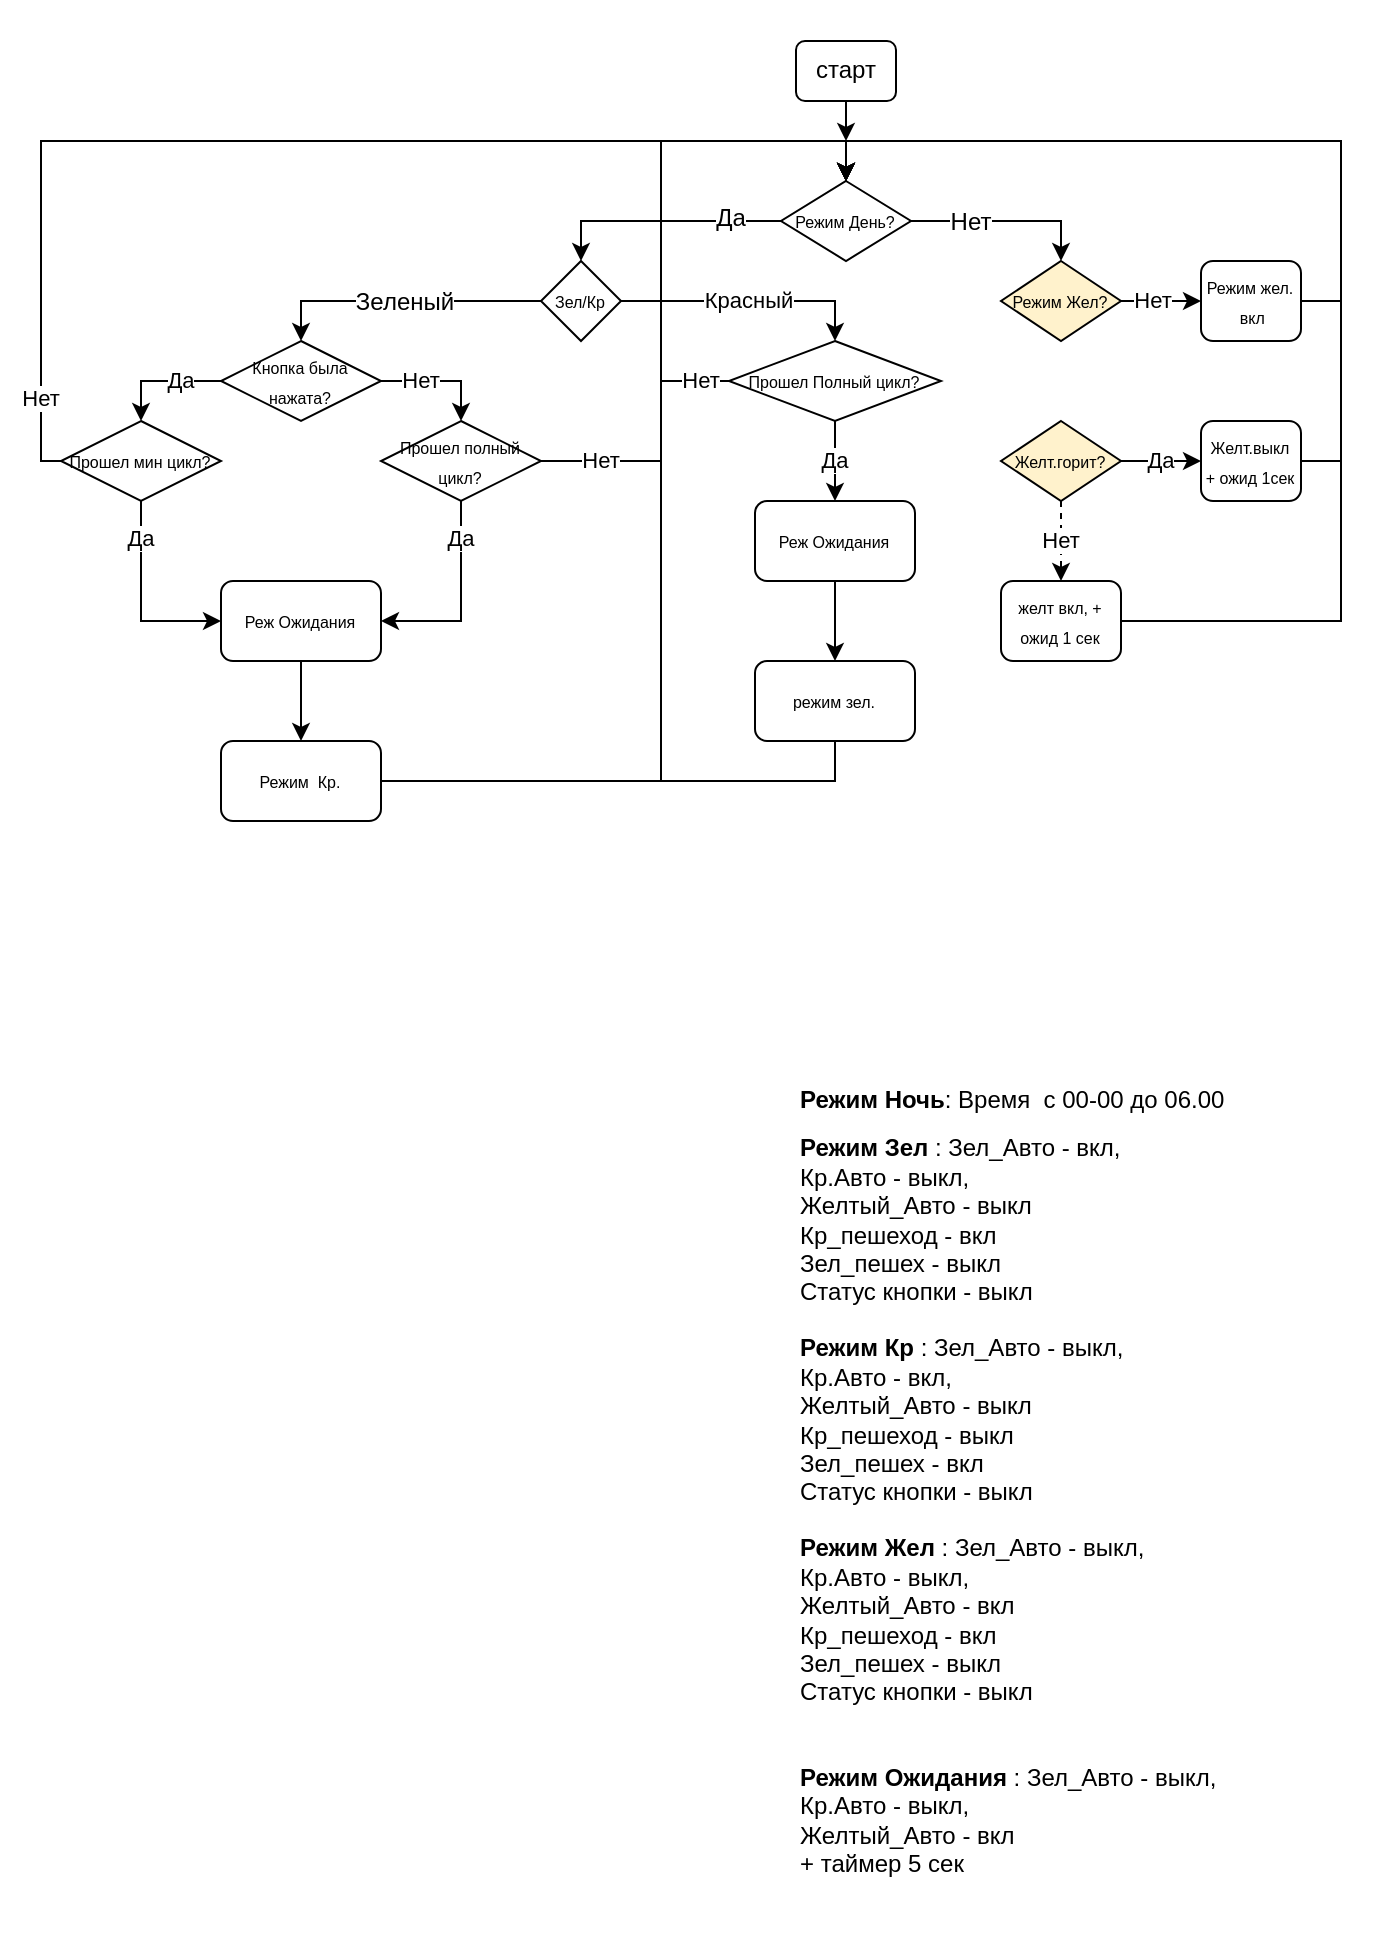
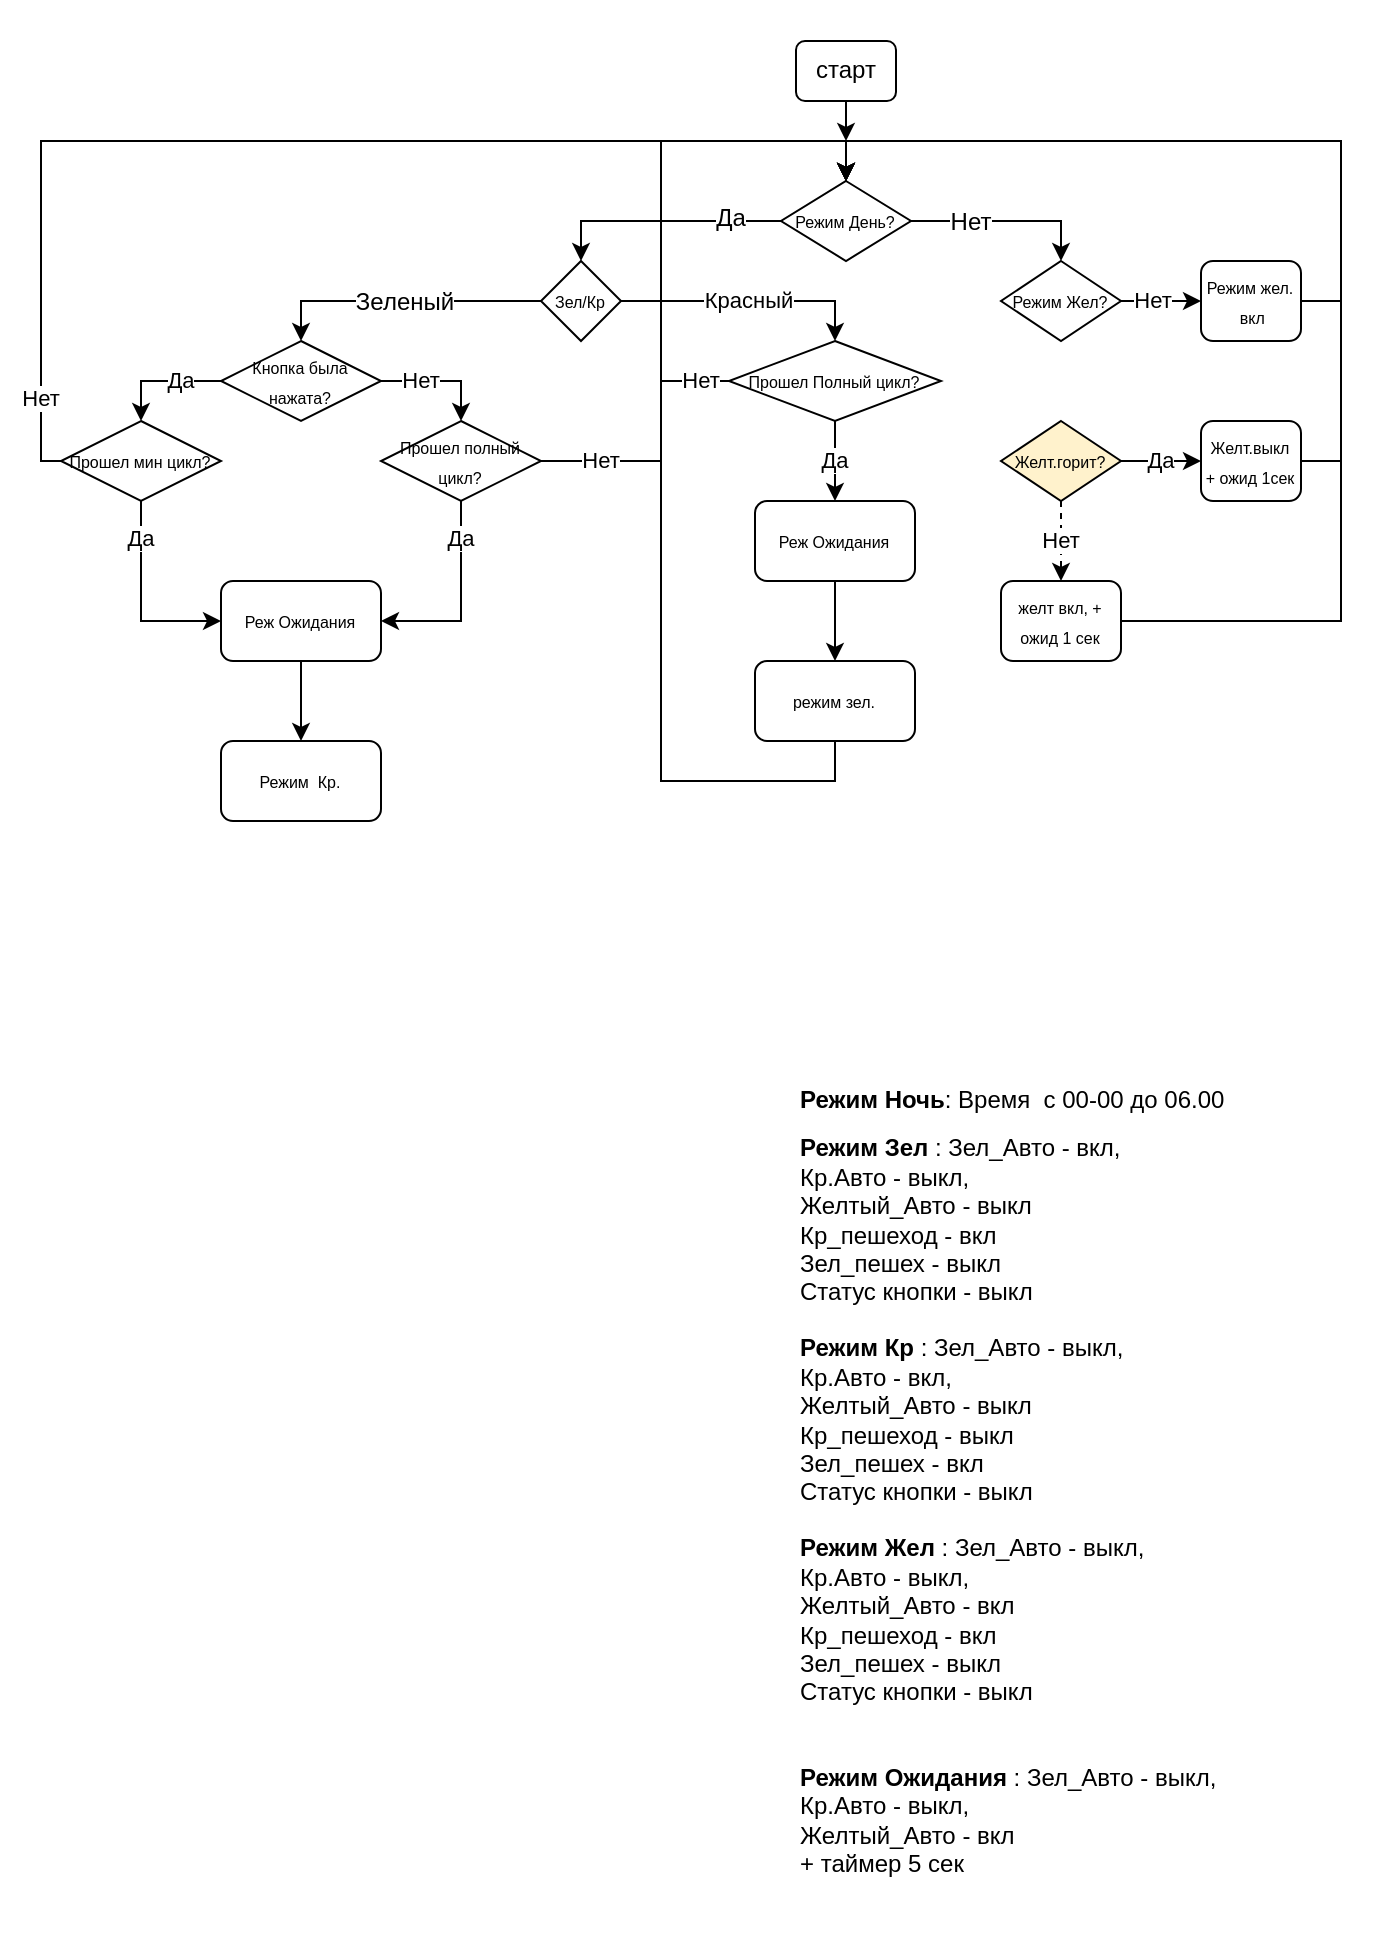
(1061, 301) -> (1061, 301)
(519, 781) -> none
